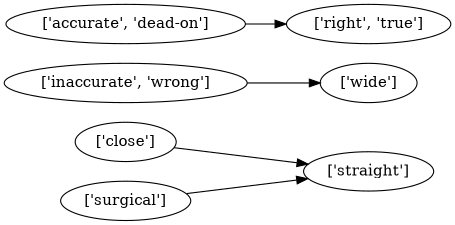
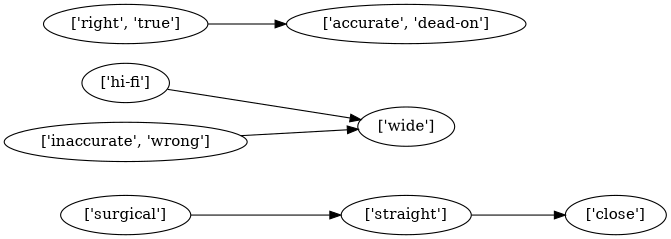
(260, 24) -> (241, 24)
none -> (126, 83)
(236, 155) -> (513, 215)
